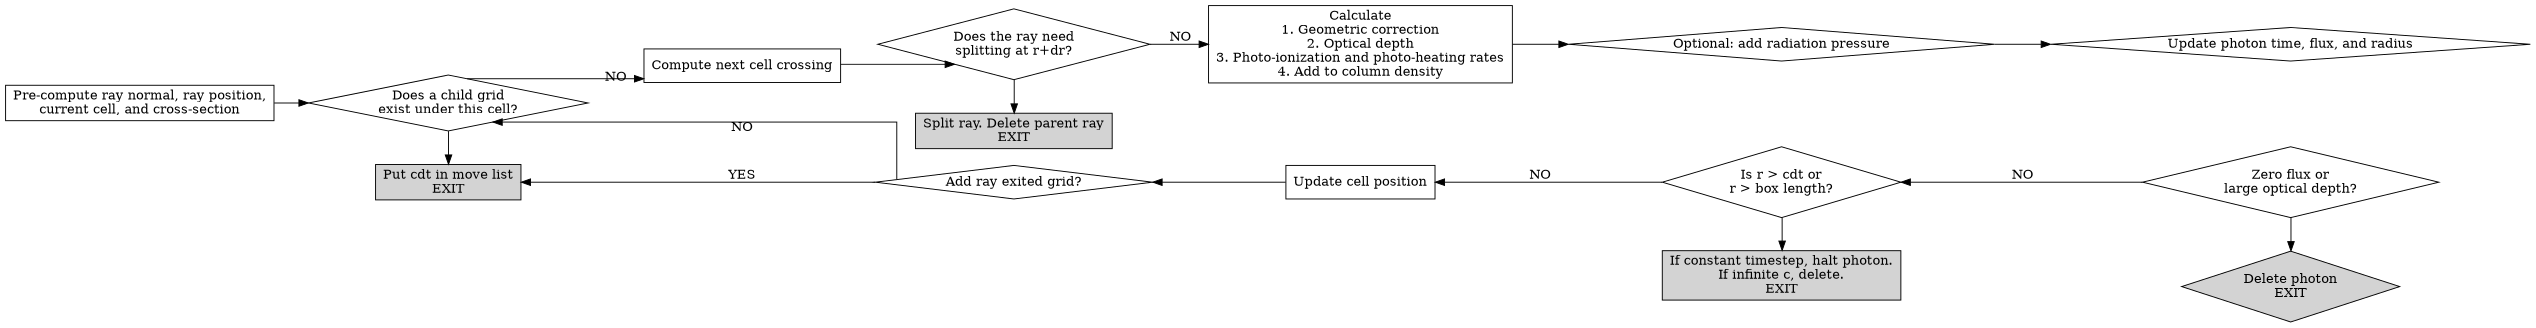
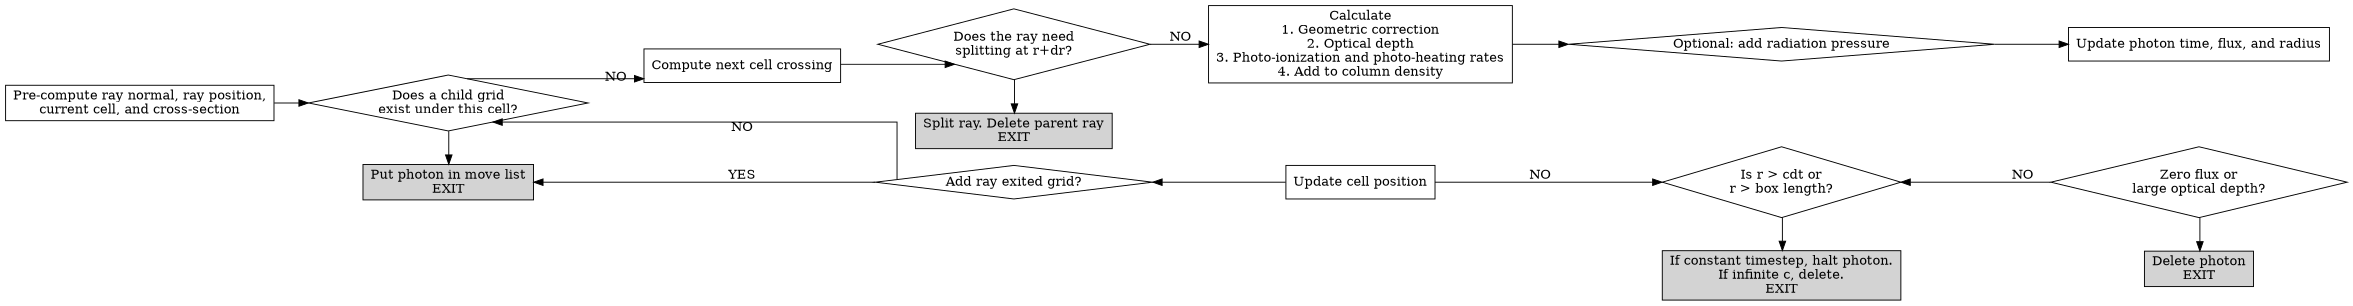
(2291, 44) -> (2199, 44)
(2531, 155) -> (2347, 155)
(448, 182) -> (448, 182)
(1553, 182) -> (1544, 182)
(2291, 287) -> (2199, 269)
